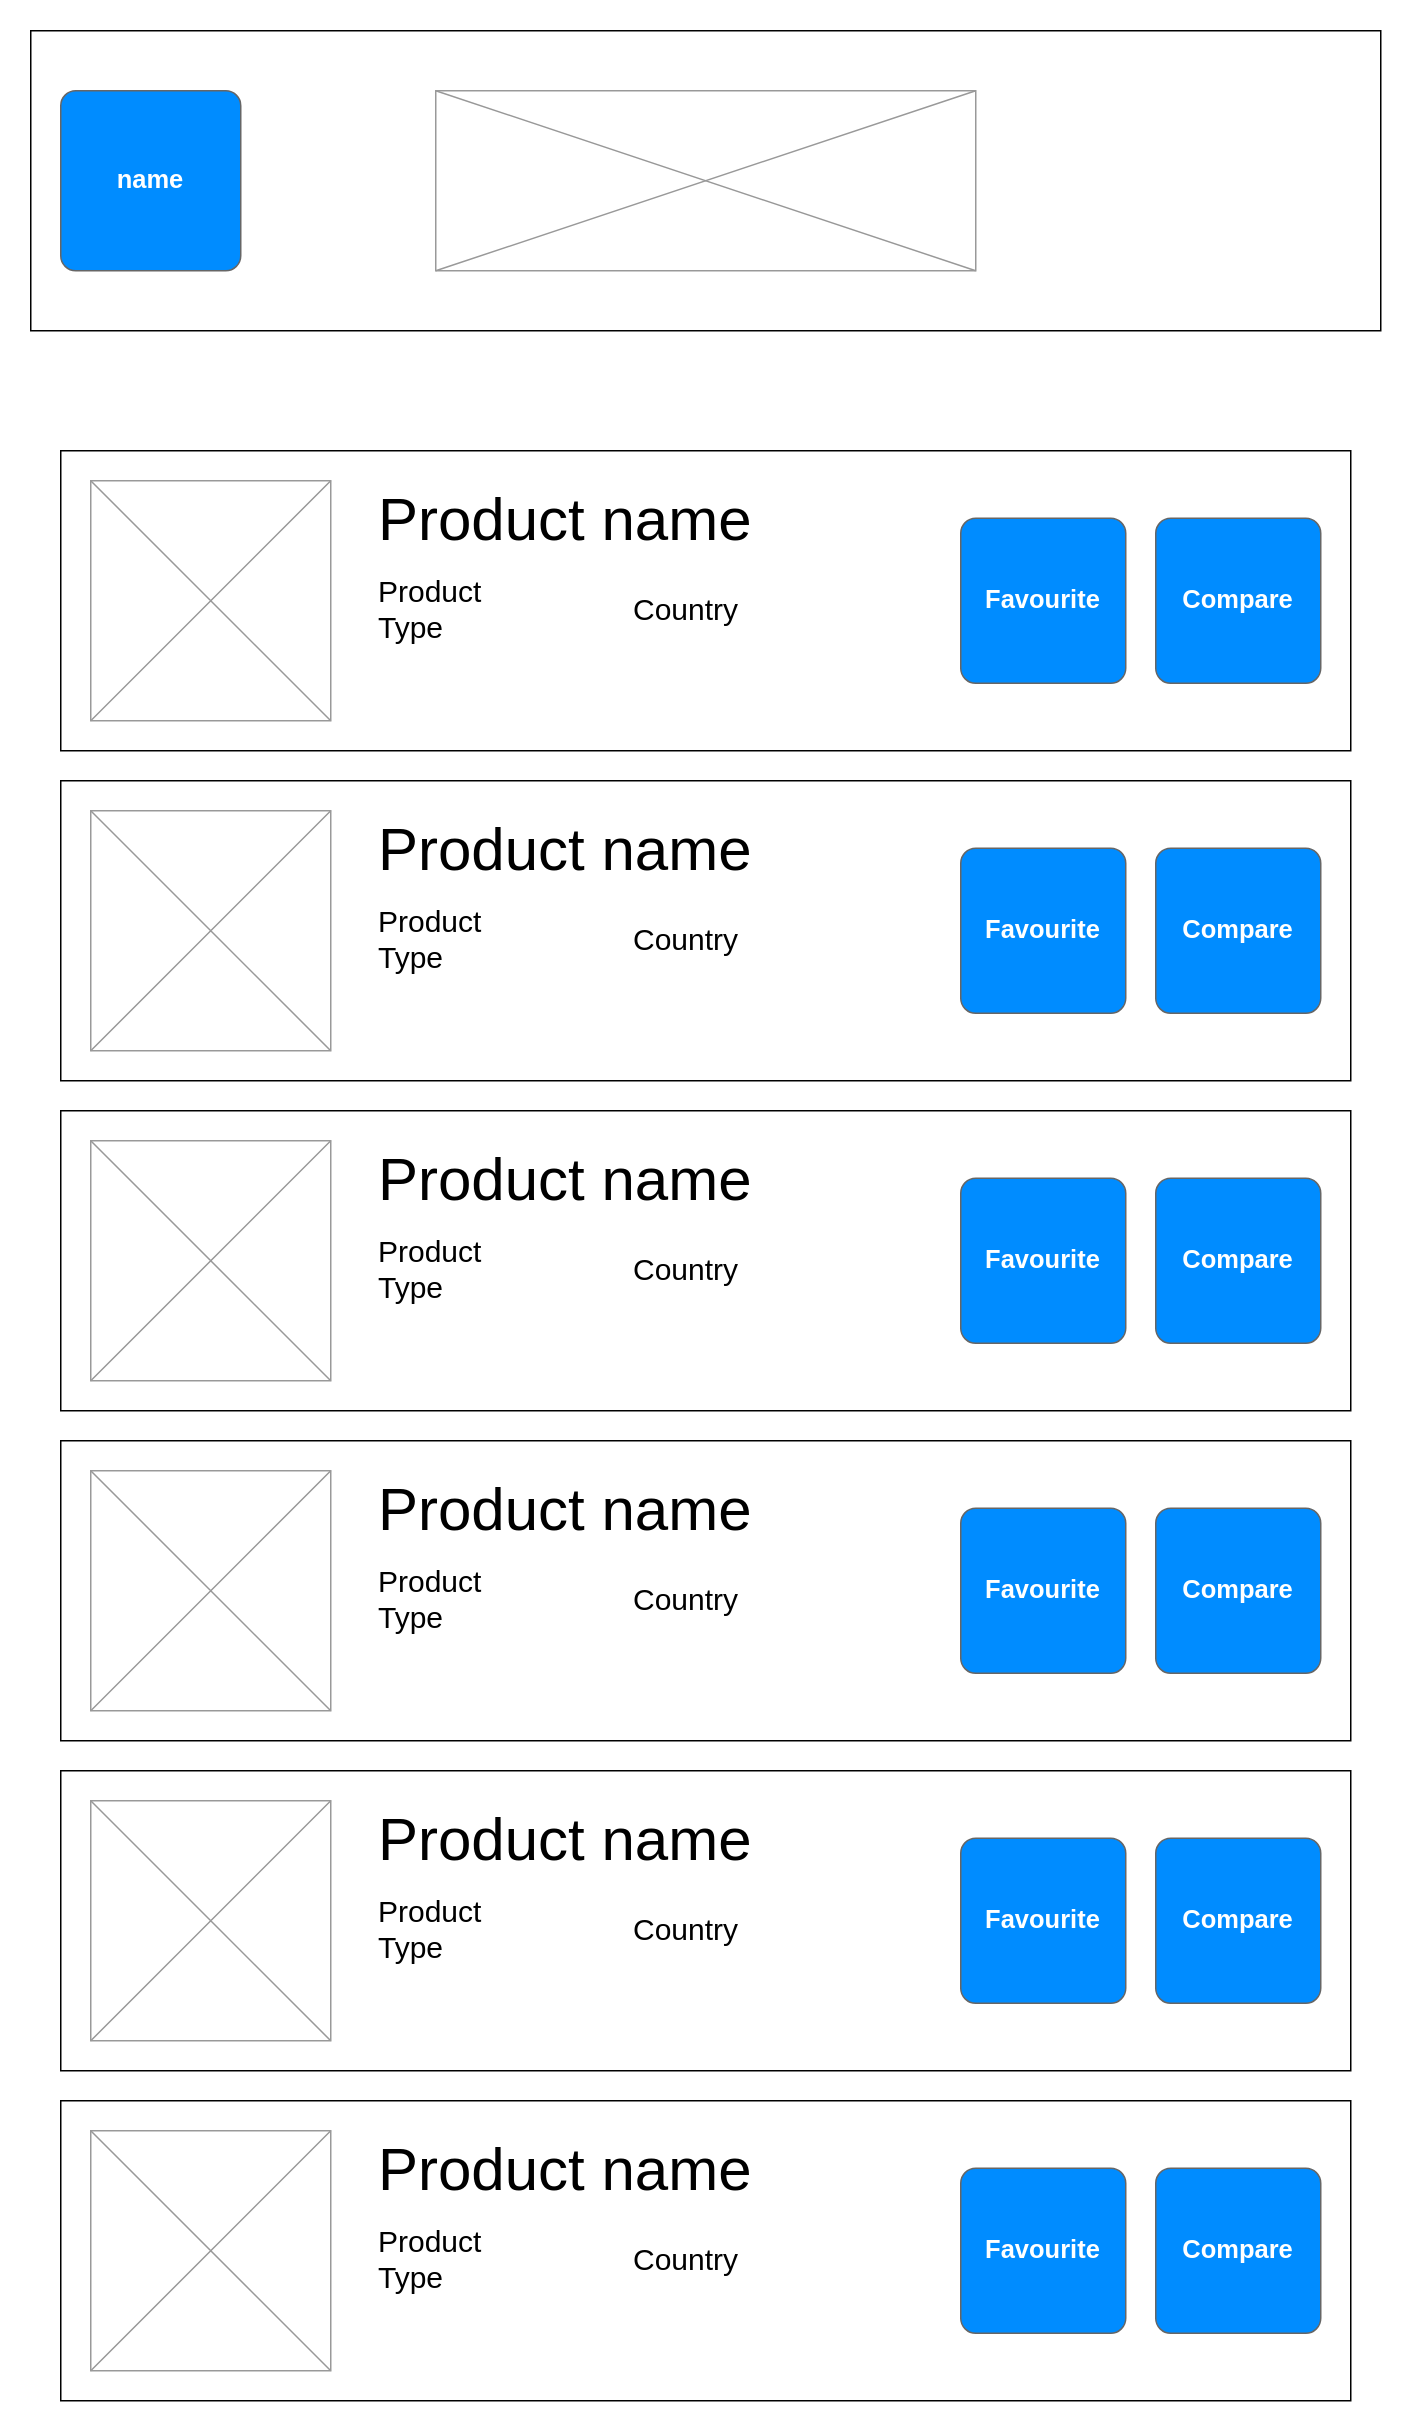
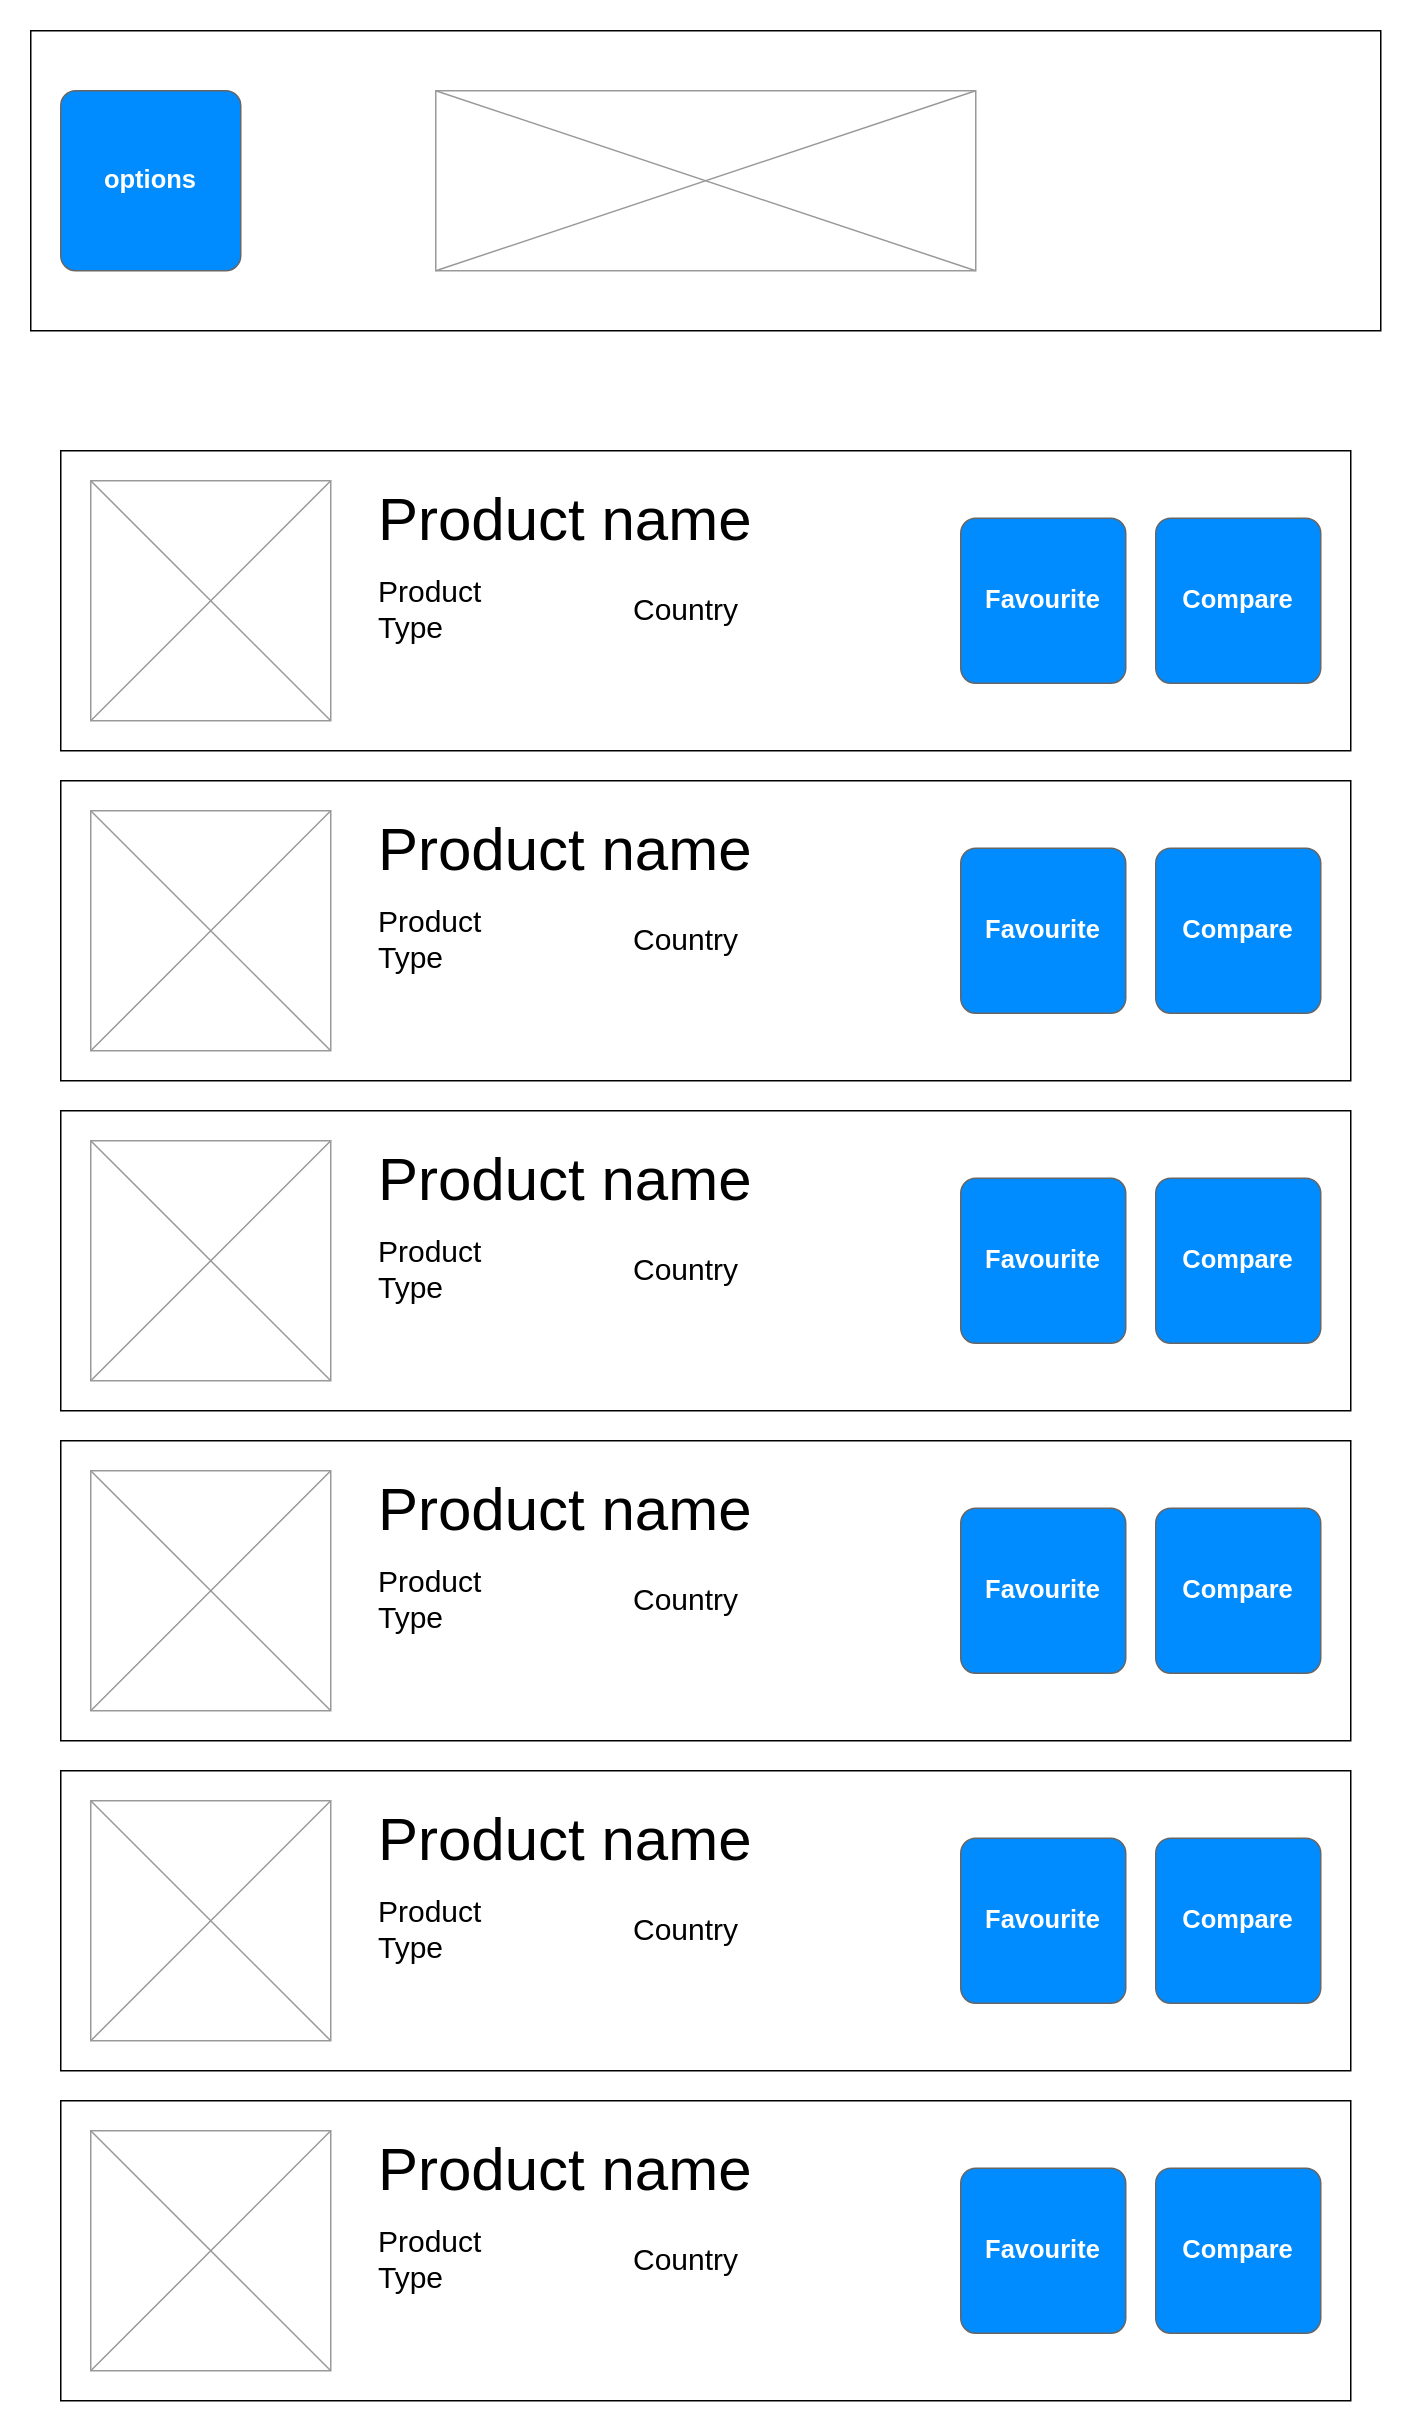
(151, 181) -> (151, 181)
